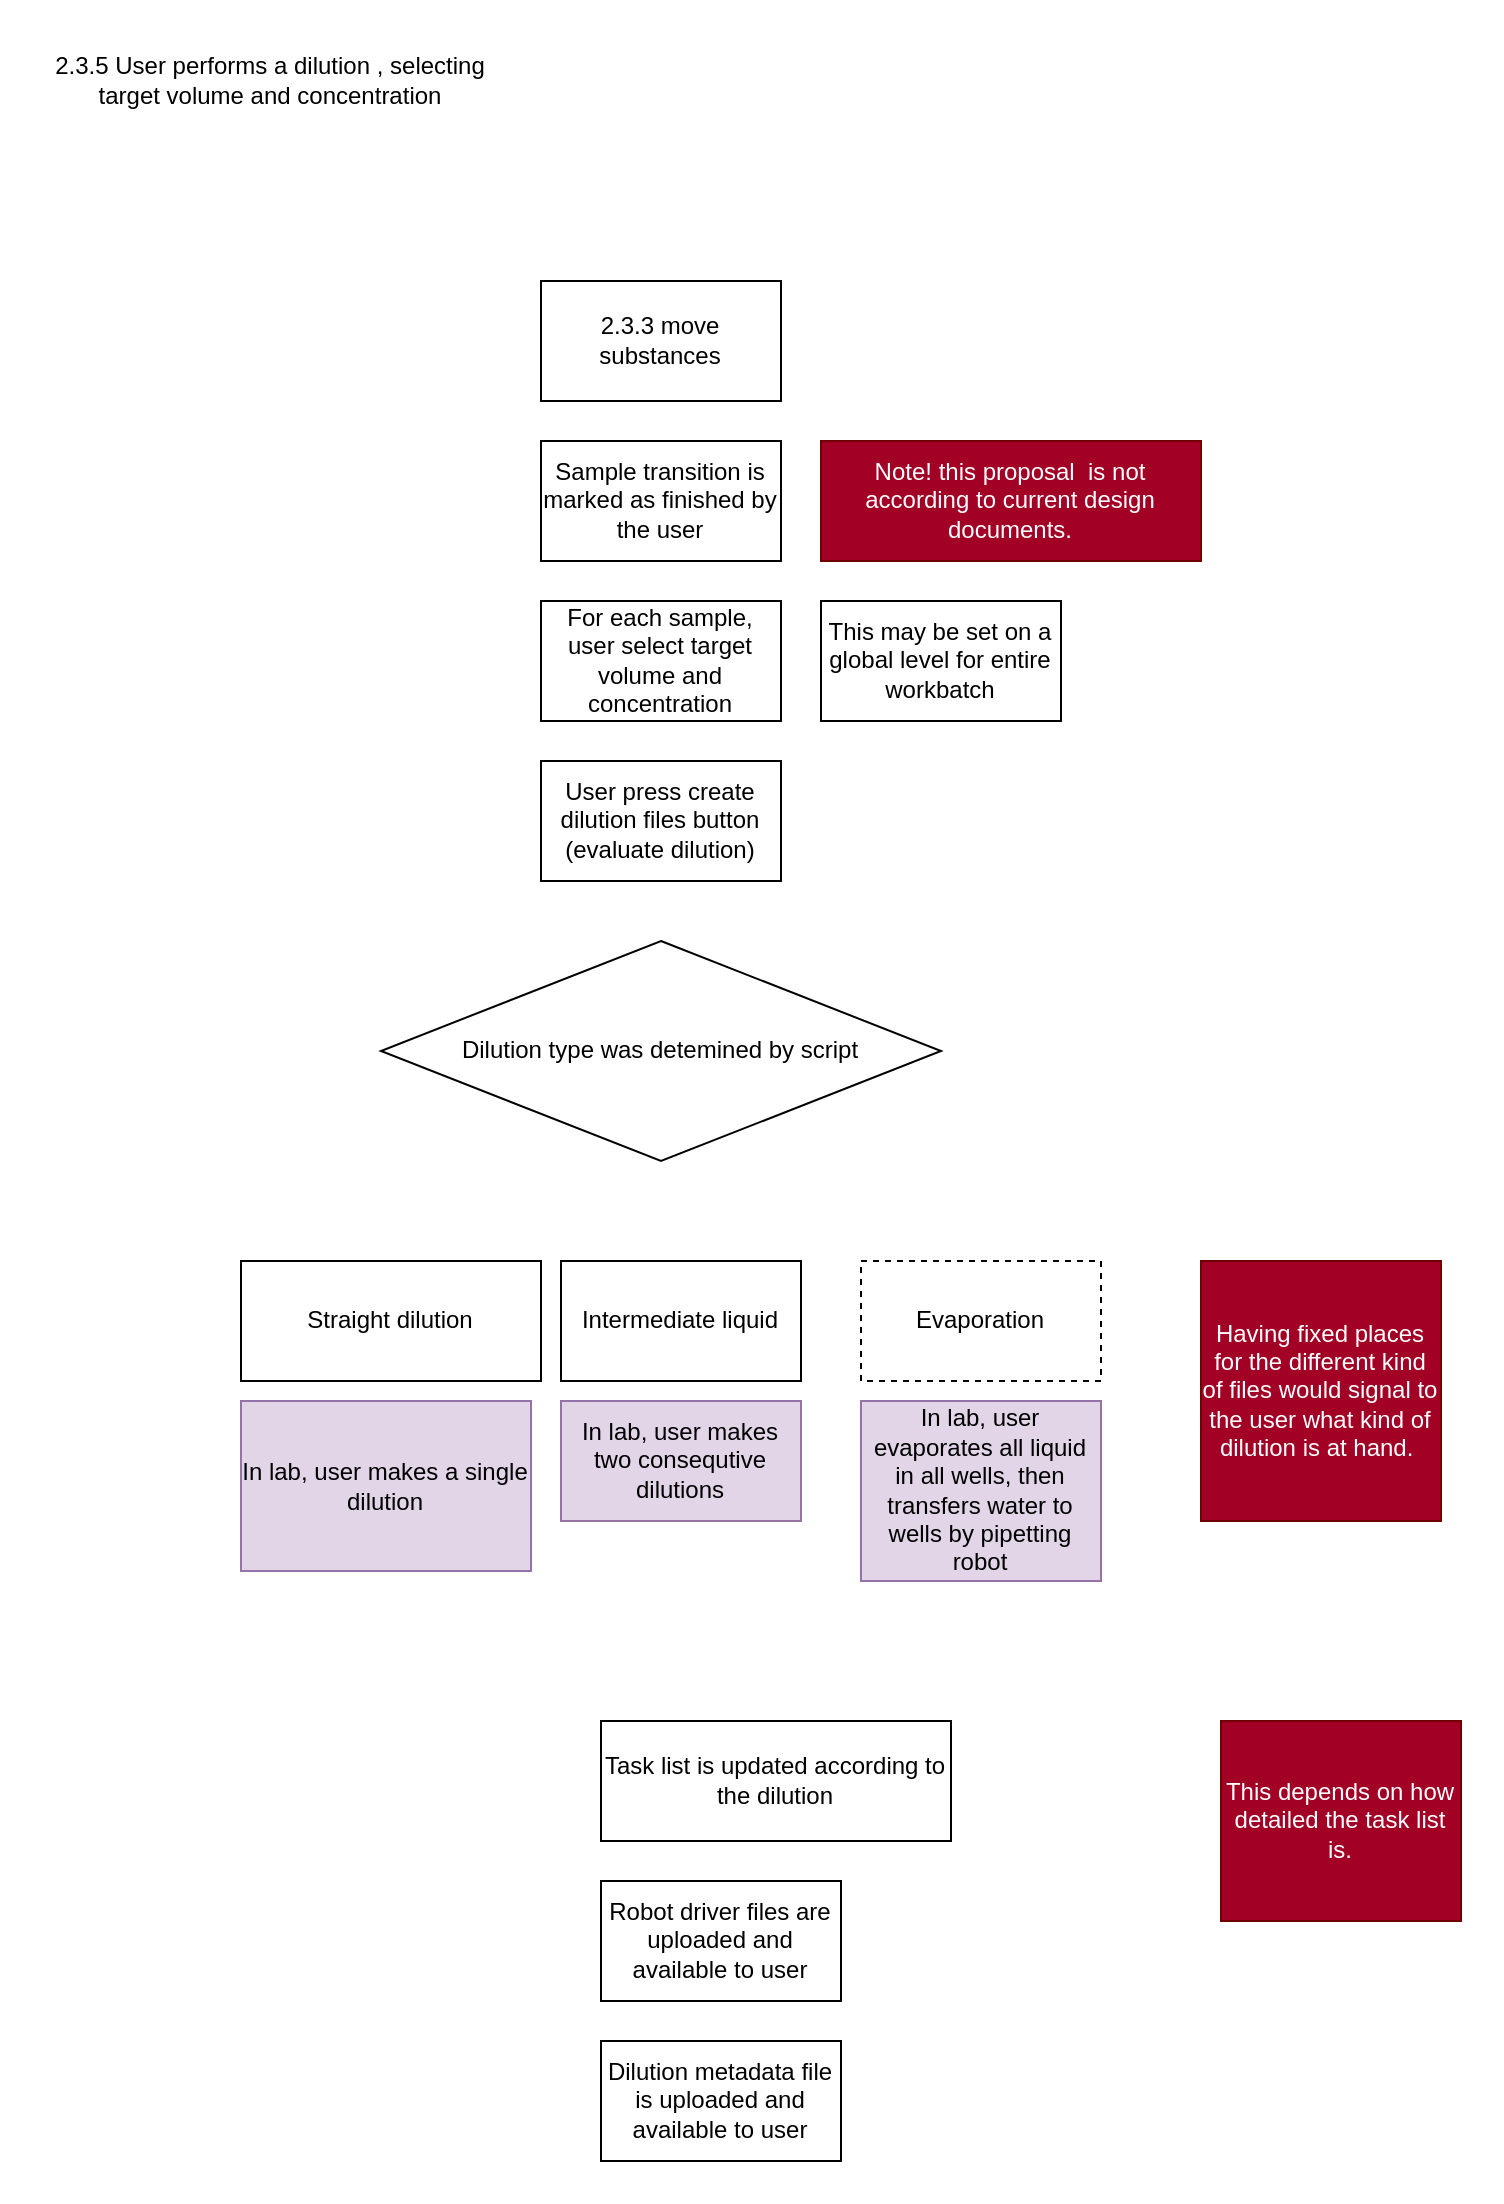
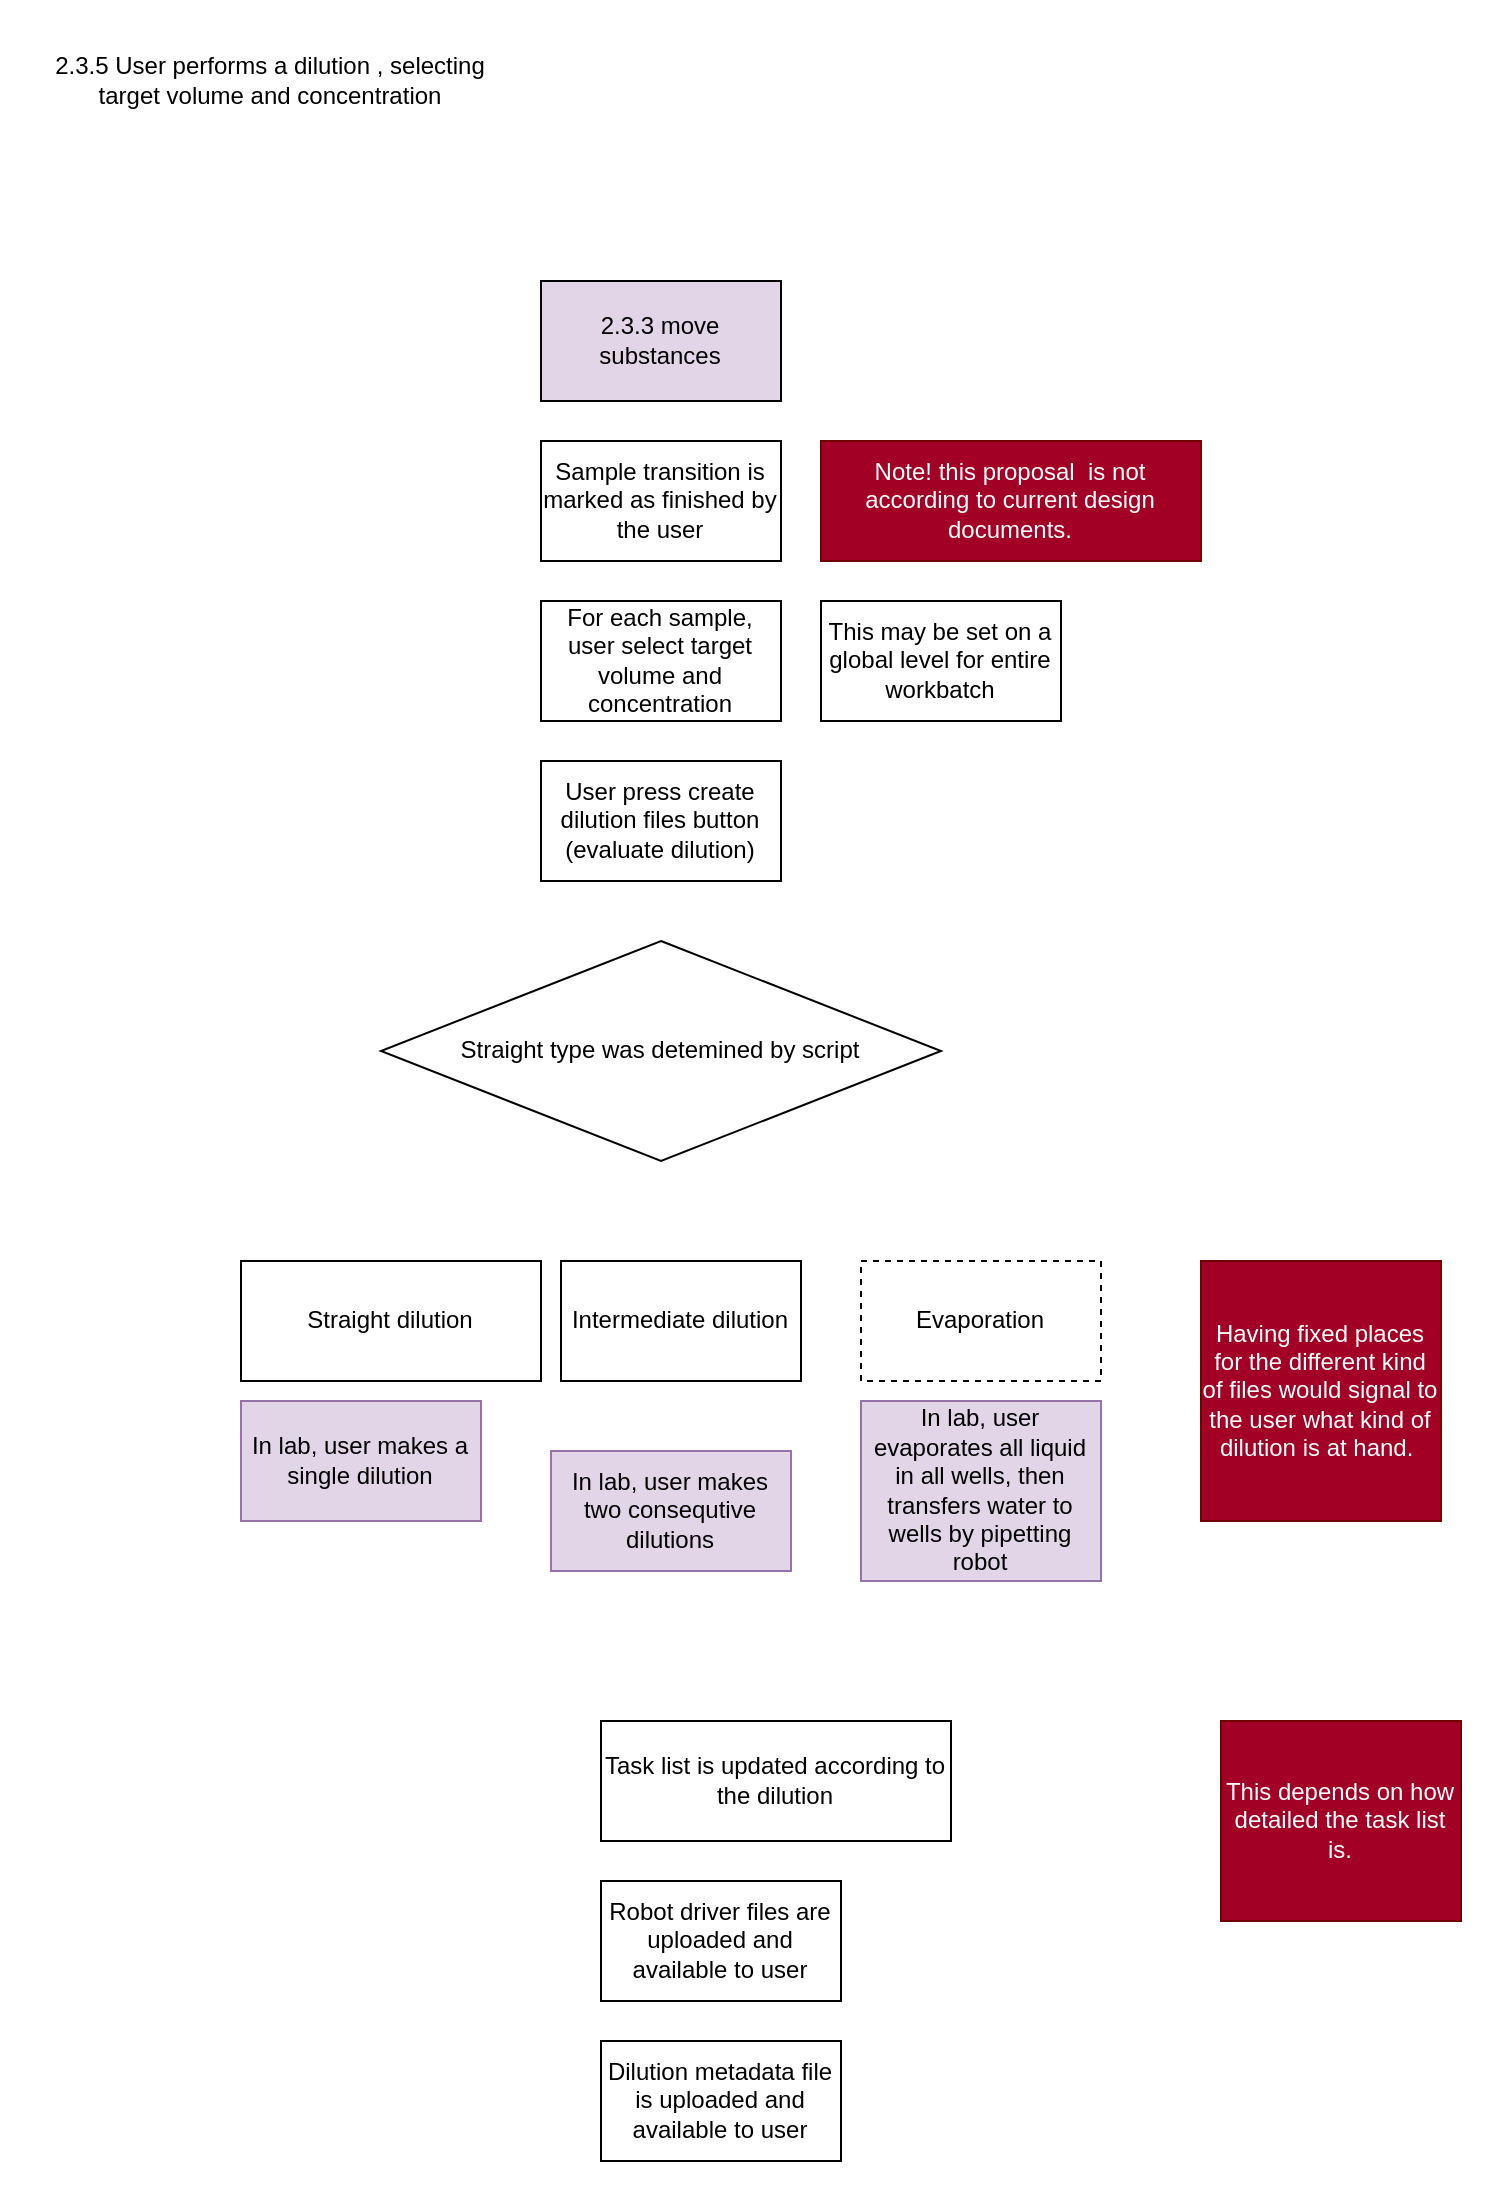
(661, 341) -> (661, 341)
(661, 1051) -> (661, 1051)
(681, 1321) -> (681, 1321)
(681, 1461) -> (671, 1511)
(386, 1486) -> (361, 1461)
